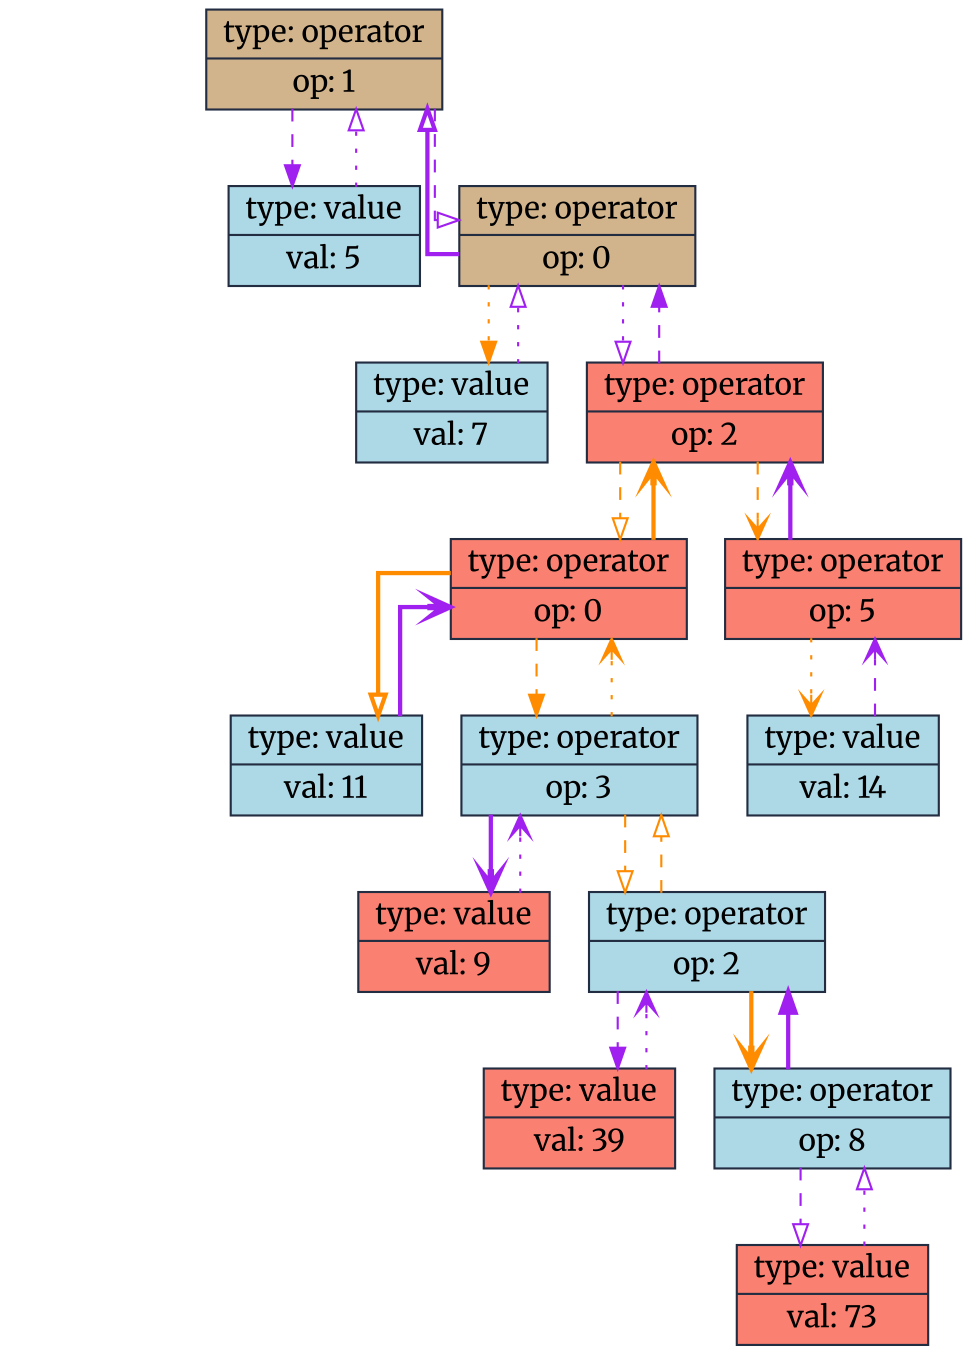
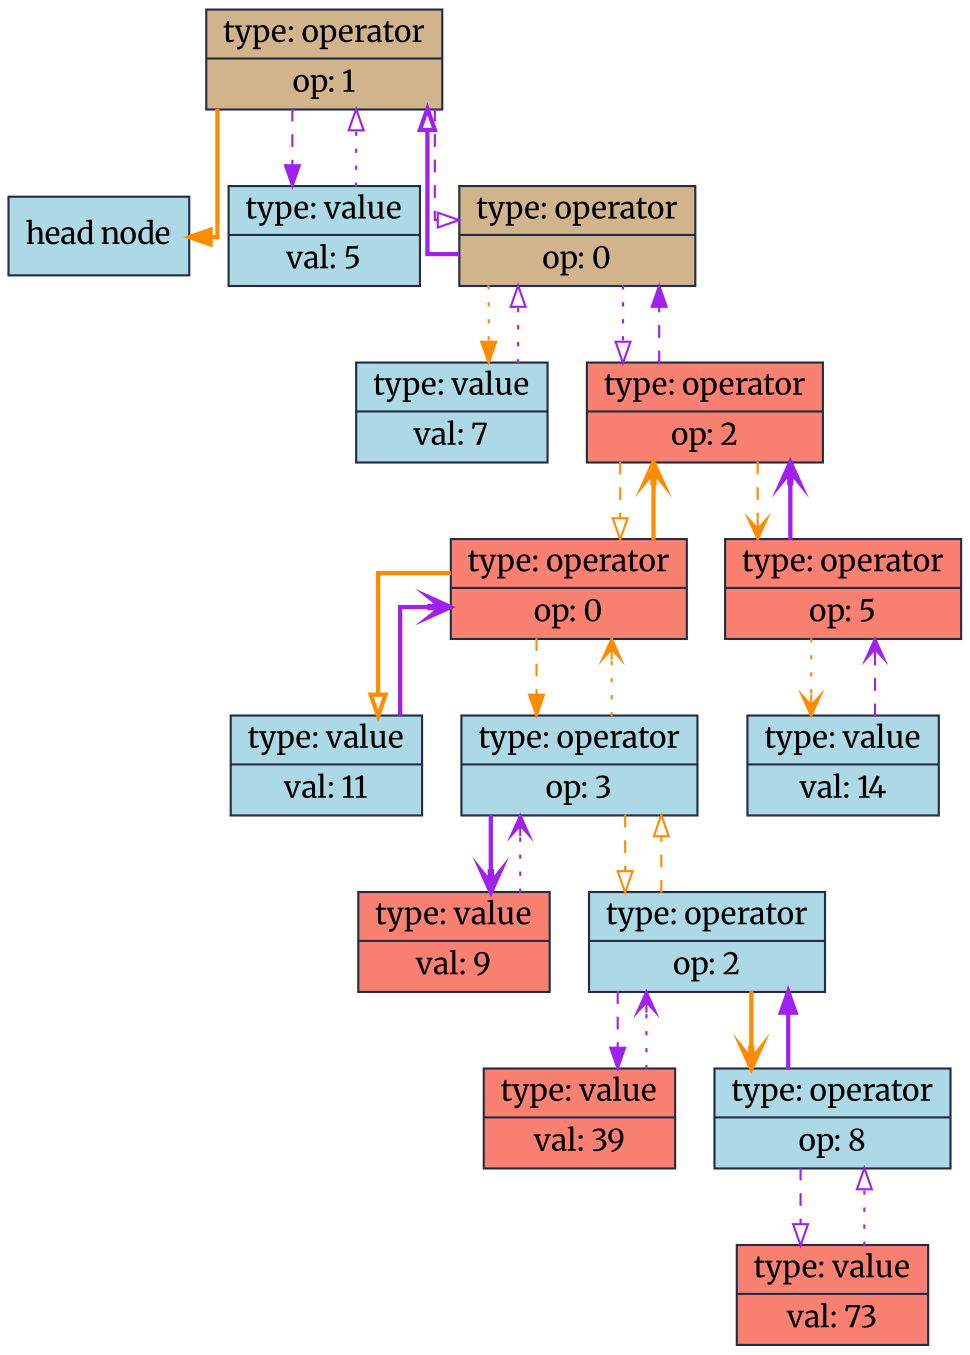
none -> (99, 236)
